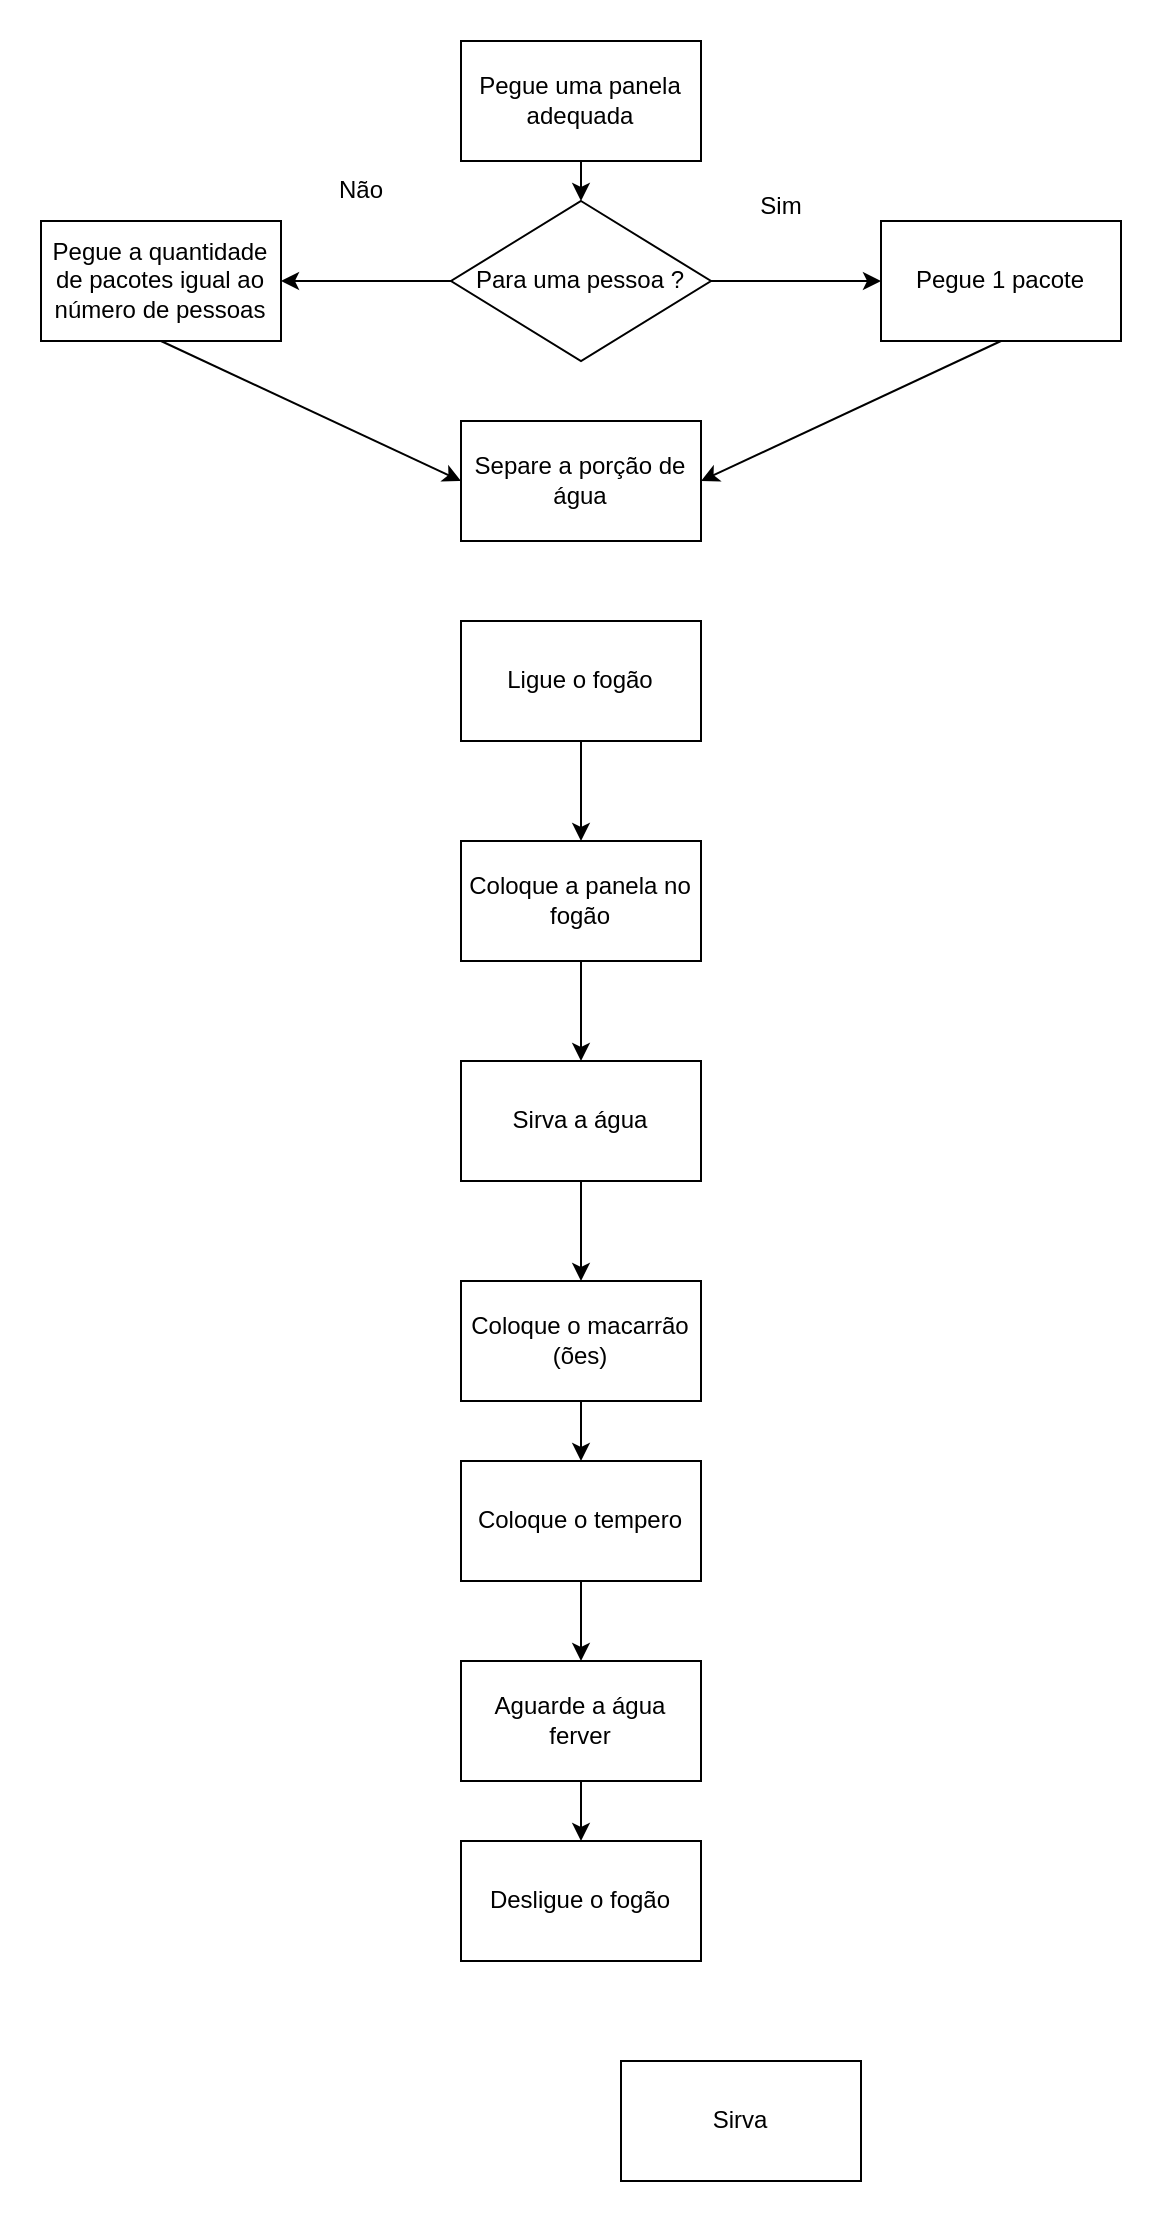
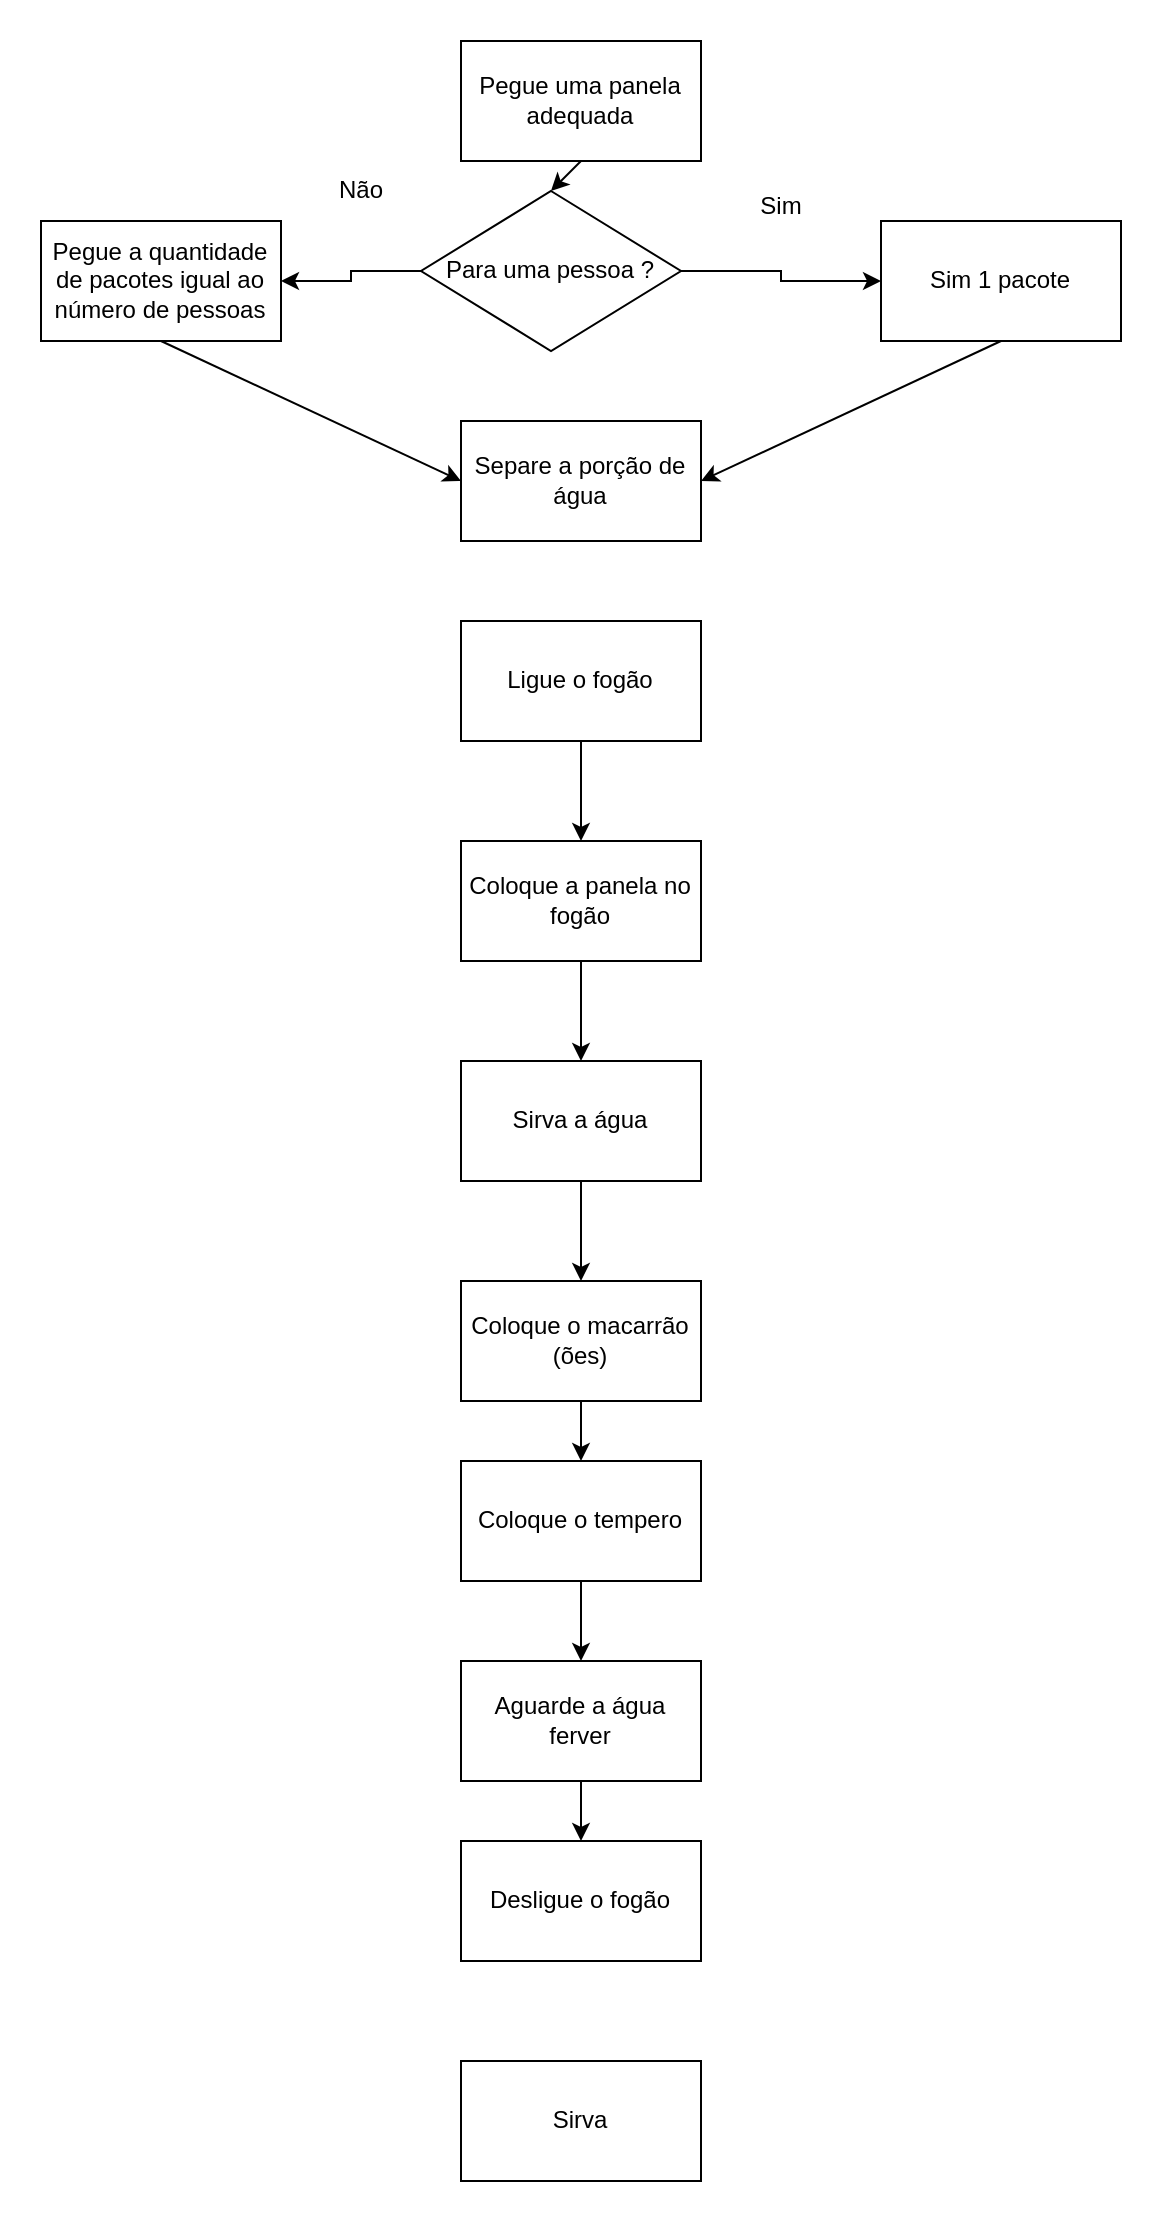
(581, 281) -> (551, 271)
(1001, 281) -> (1001, 281)
(741, 2121) -> (581, 2121)
